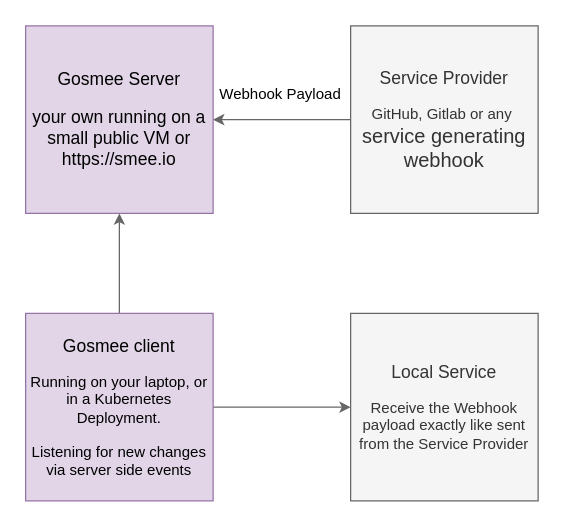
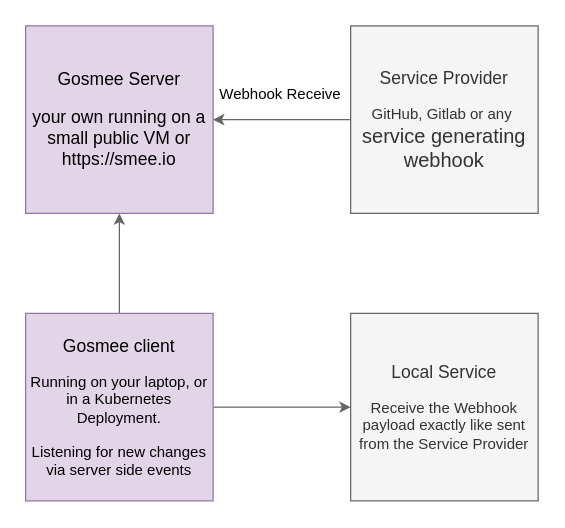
(281, 94) -> (281, 94)
